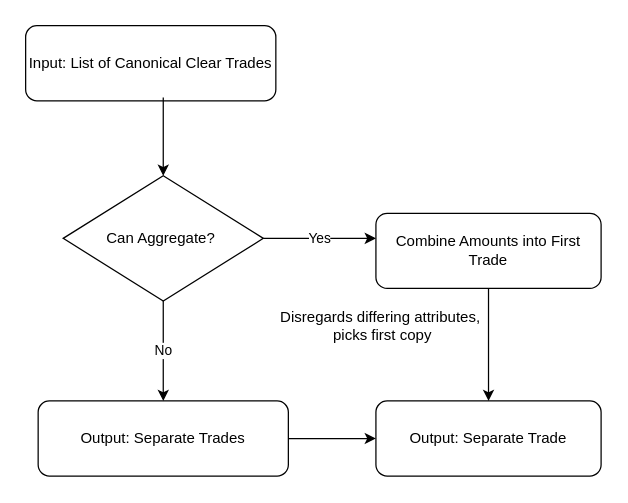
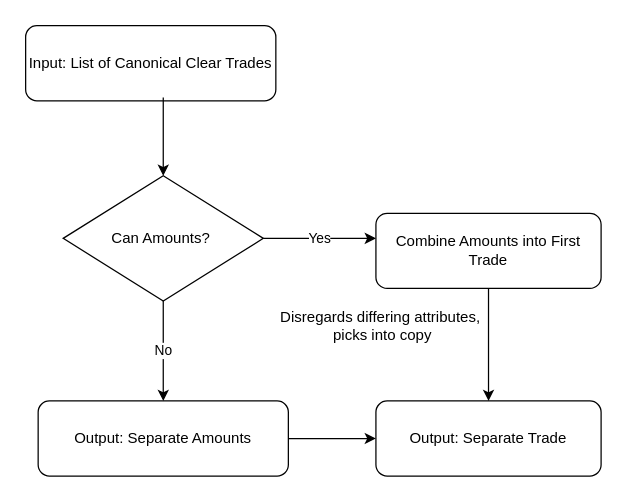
(163, 238) -> (163, 238)
(383, 326) -> (383, 326)
(163, 438) -> (163, 438)
